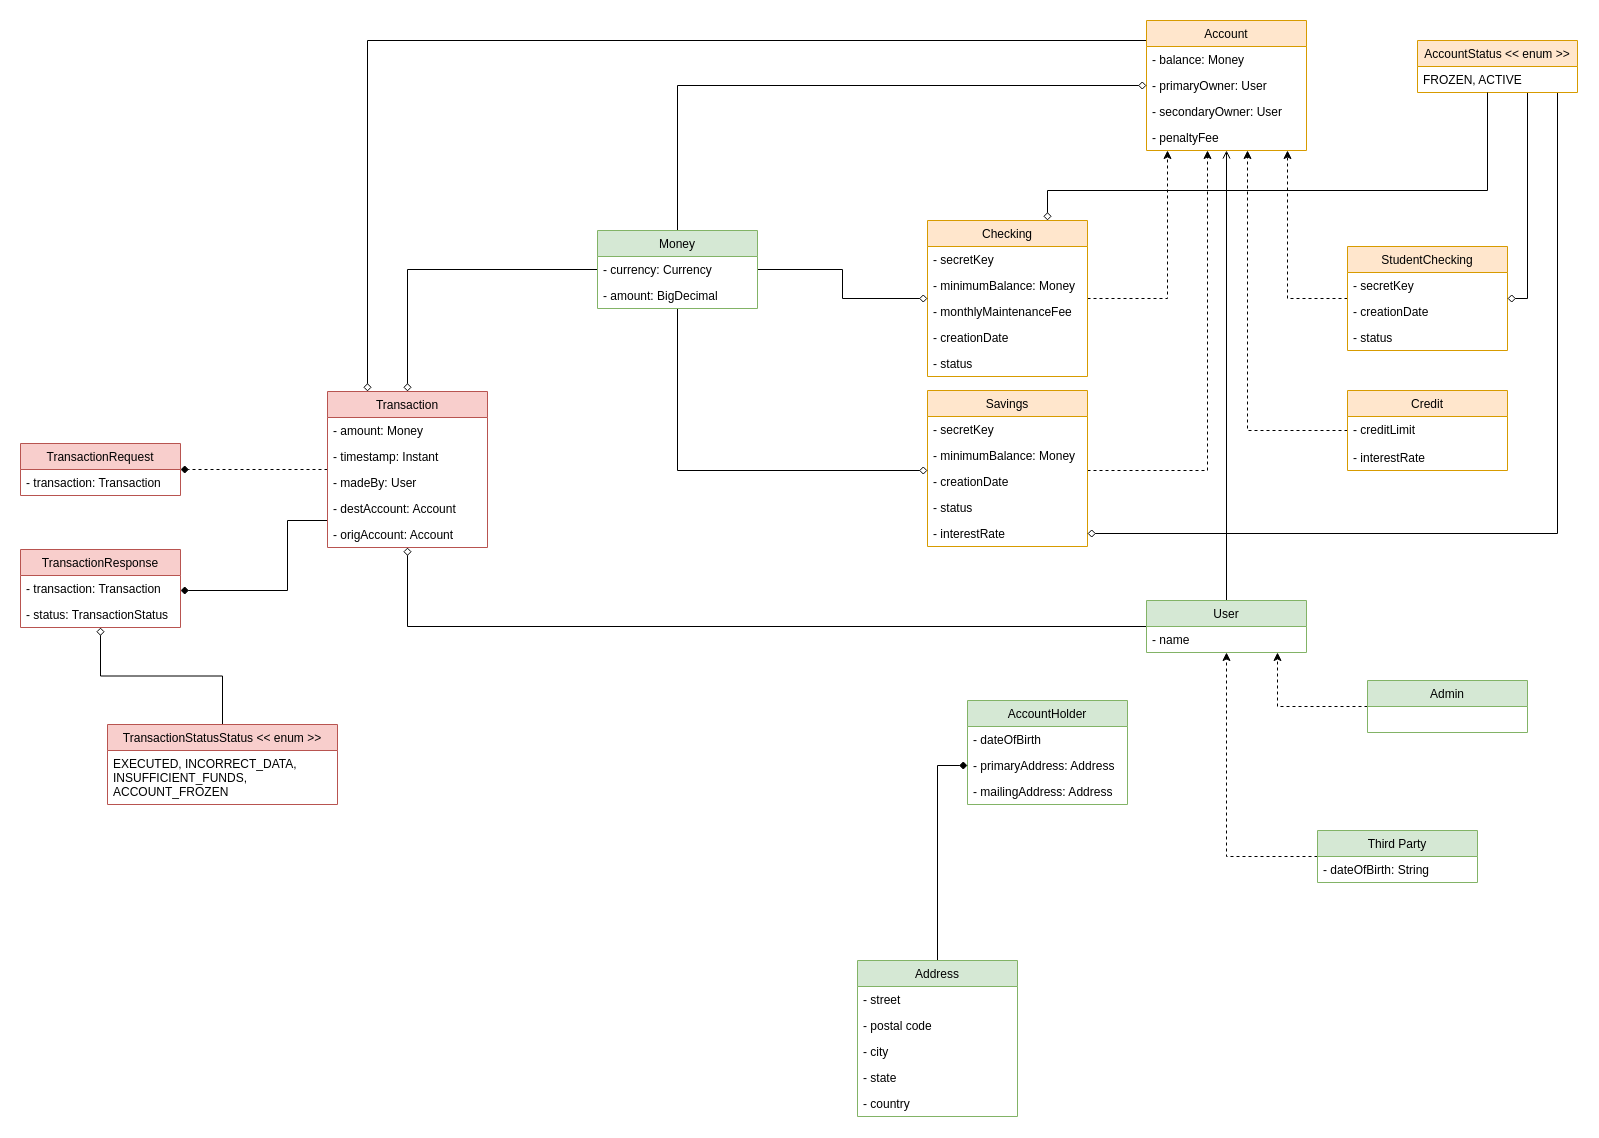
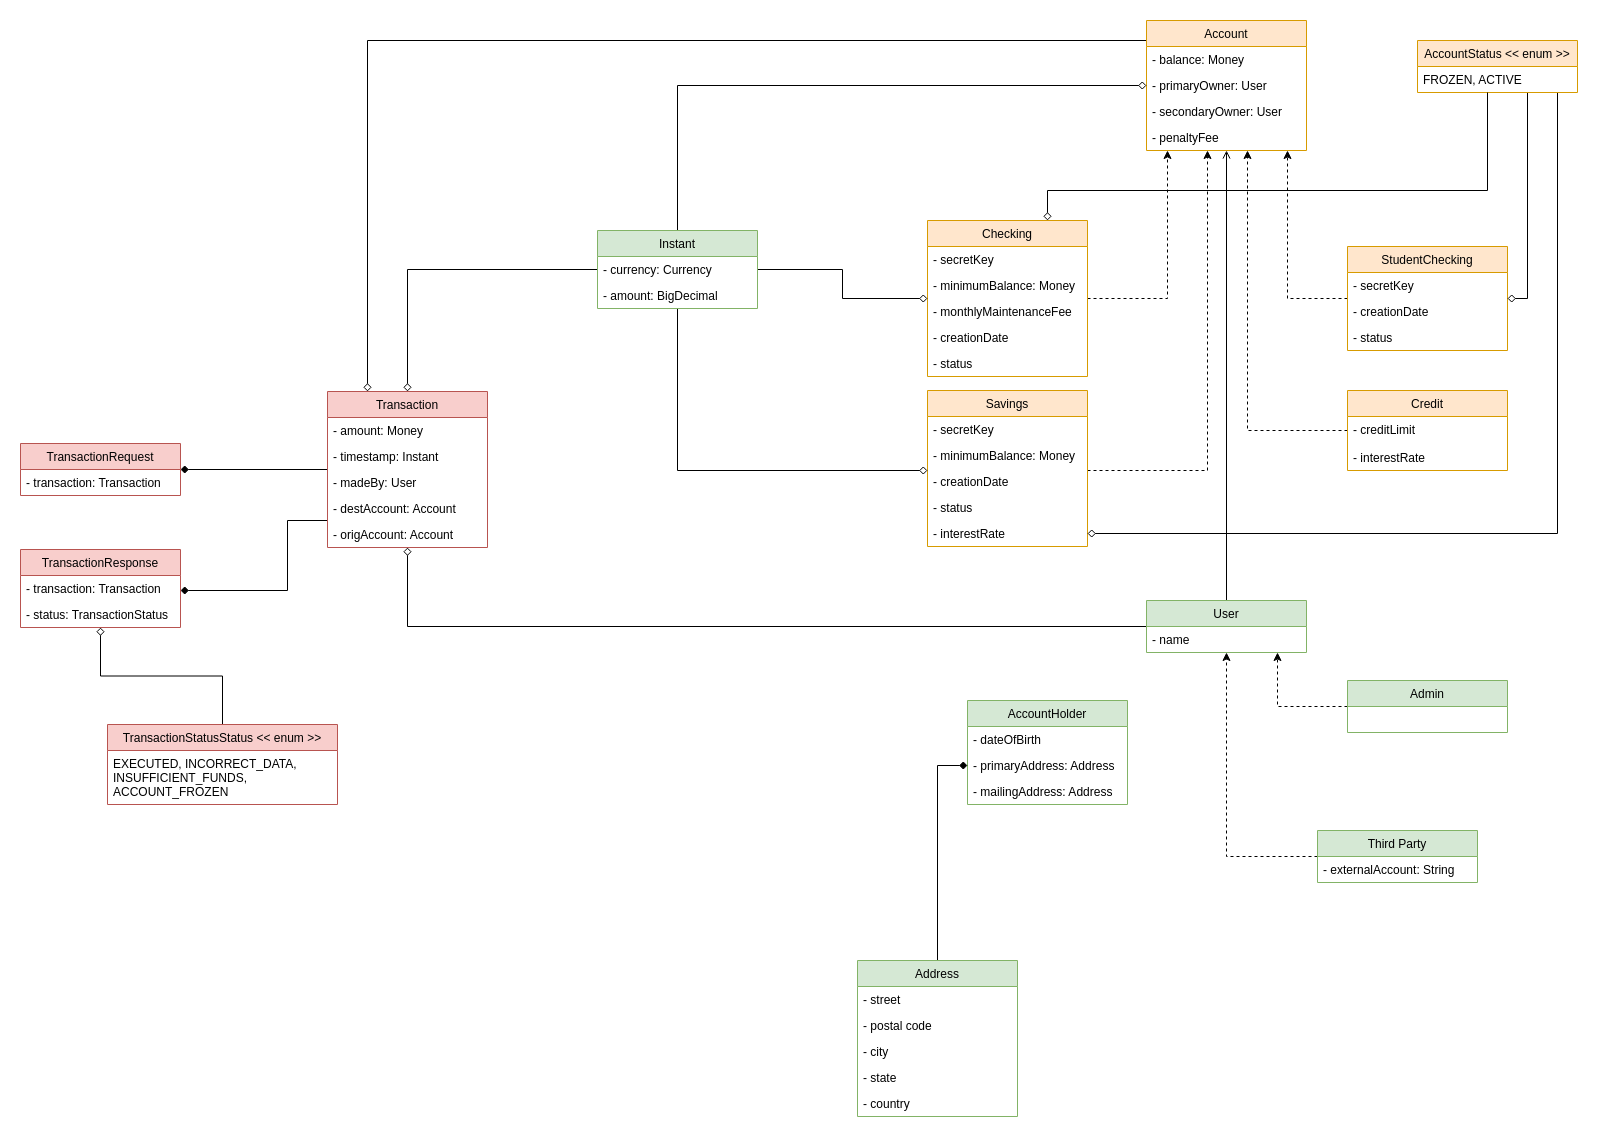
(677, 244) -> (677, 244)
(257, 470) -> (257, 470)
(1448, 707) -> (1428, 707)
(1386, 870) -> (1399, 870)
